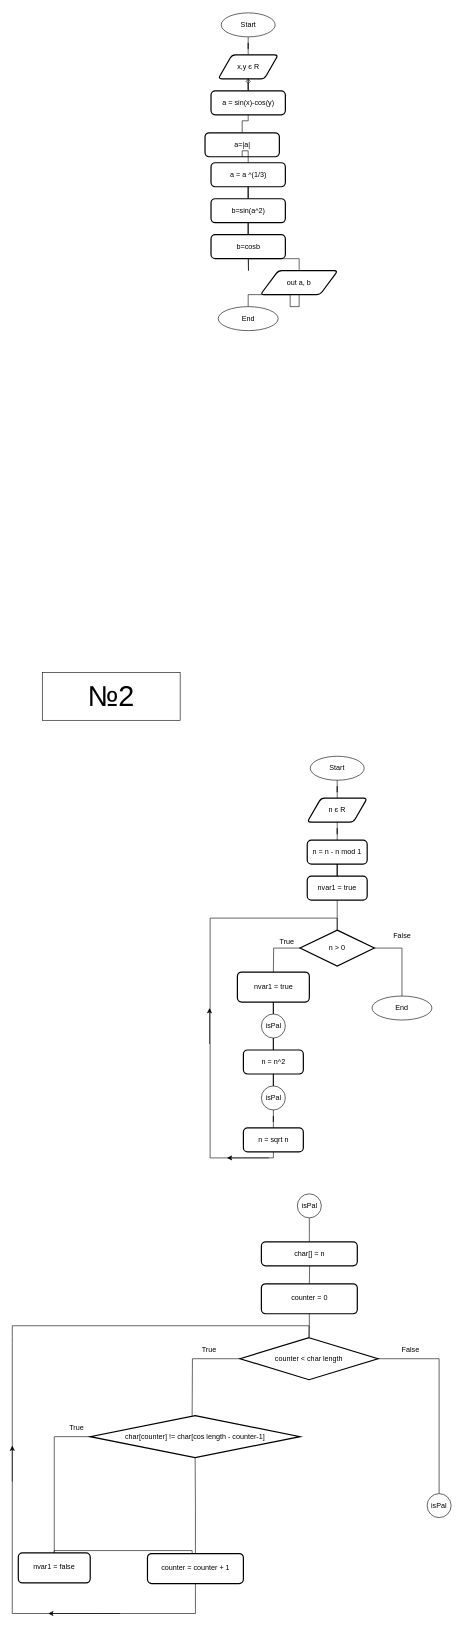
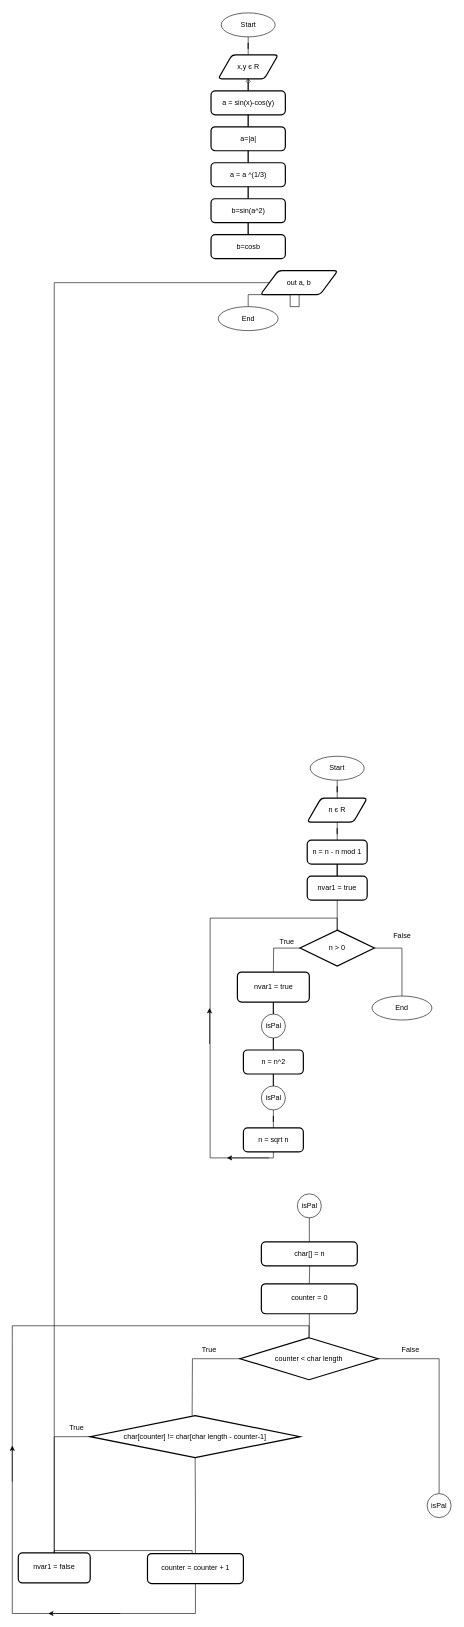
(242, 144) -> (248, 138)
(249, 269) -> (54, 750)
(111, 696) -> none
(195, 1437) -> (195, 1437)
